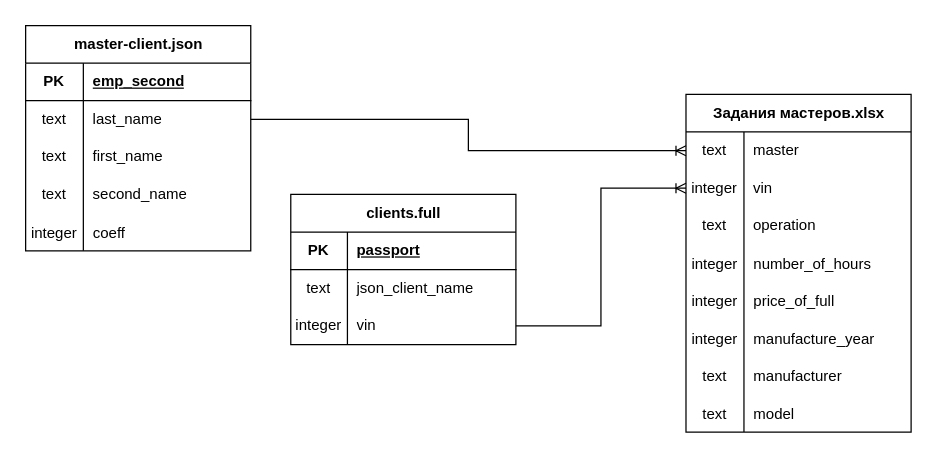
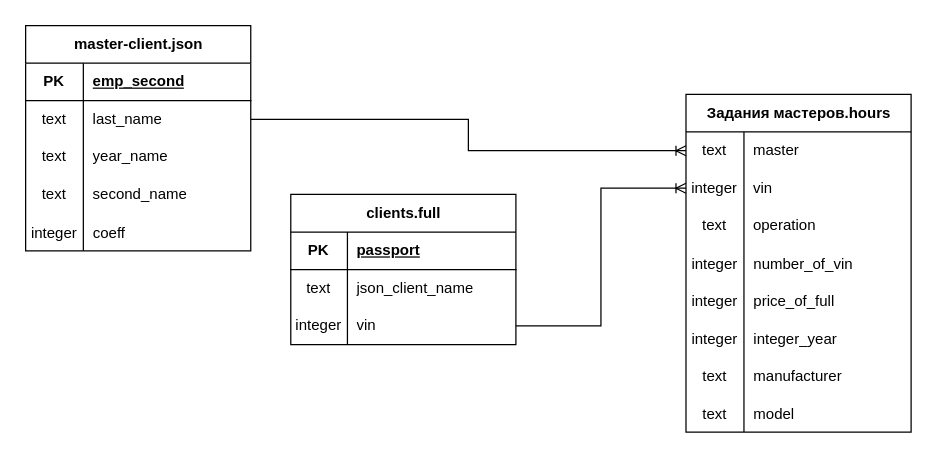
(799, 113) -> (799, 113)
(133, 157) -> (131, 157)
(816, 264) -> (806, 264)
(820, 339) -> (801, 339)
